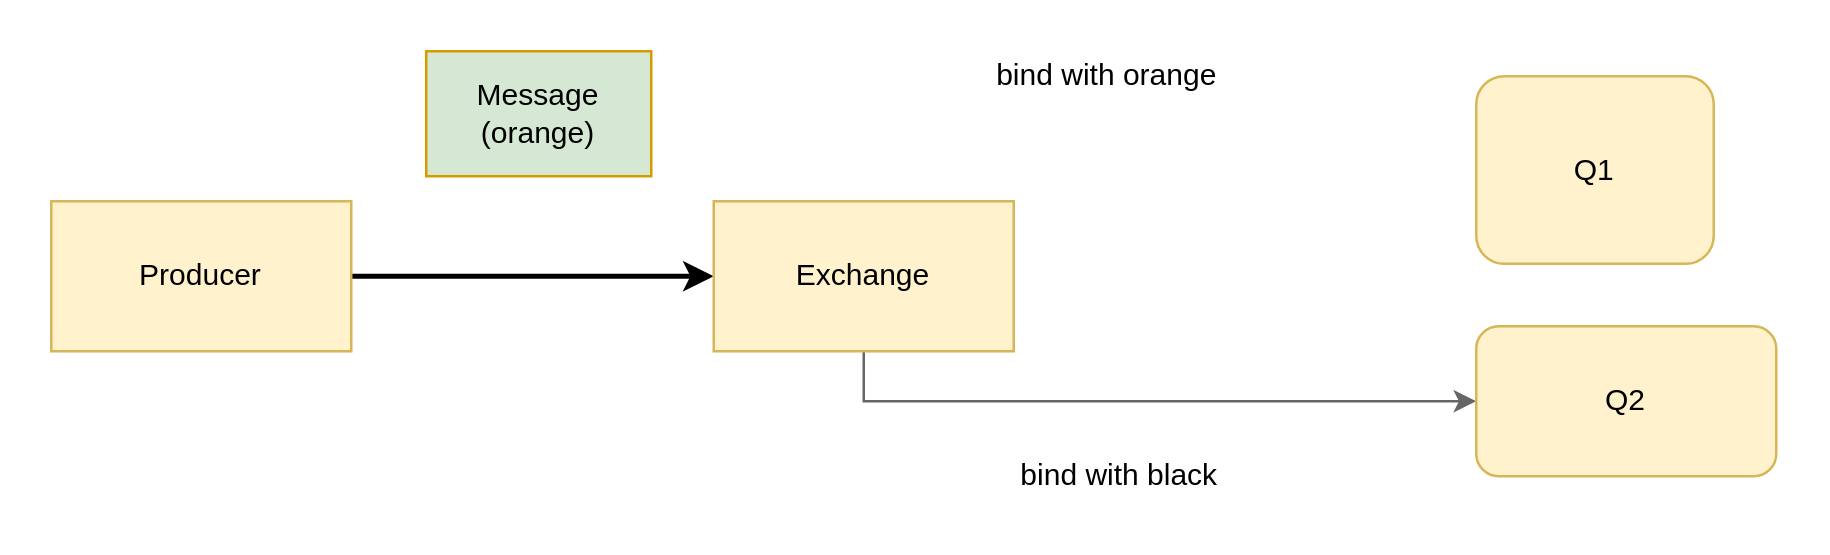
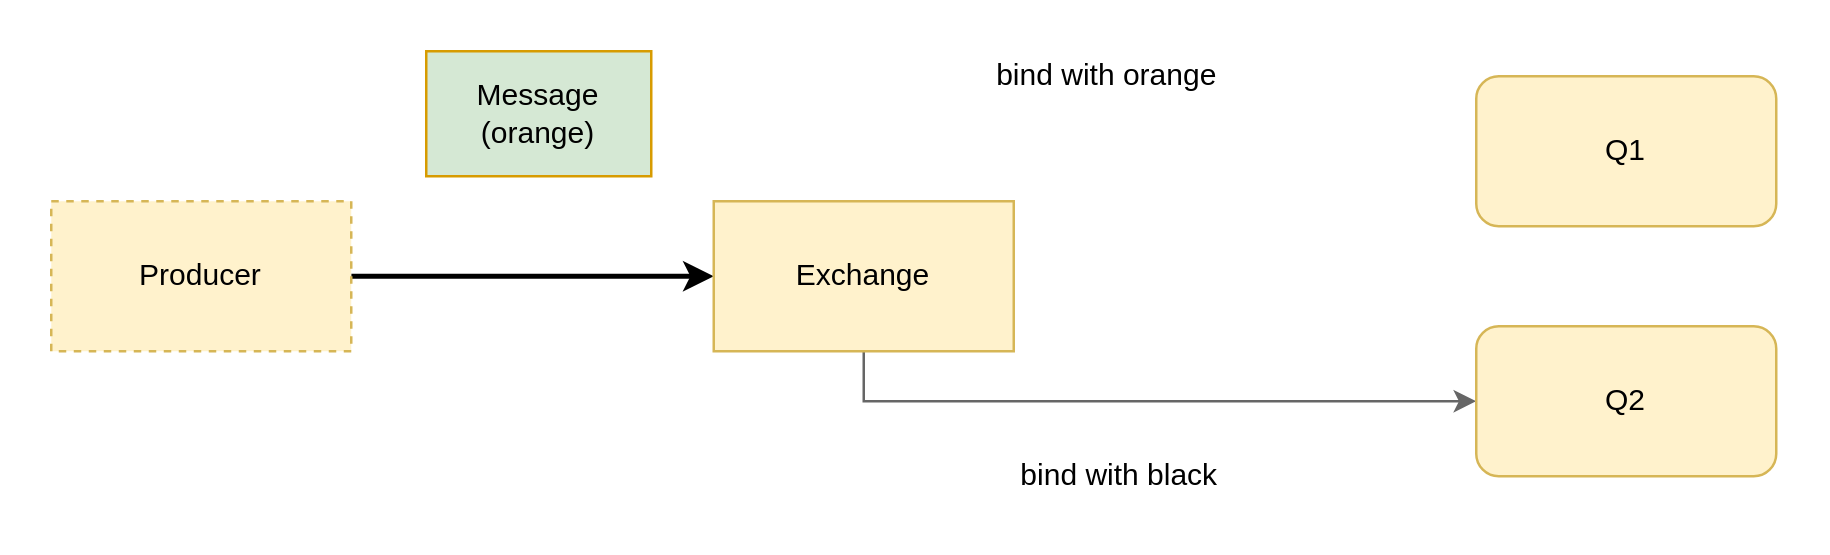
(1595, 170) -> (1626, 151)
(201, 276) -> (201, 276)
